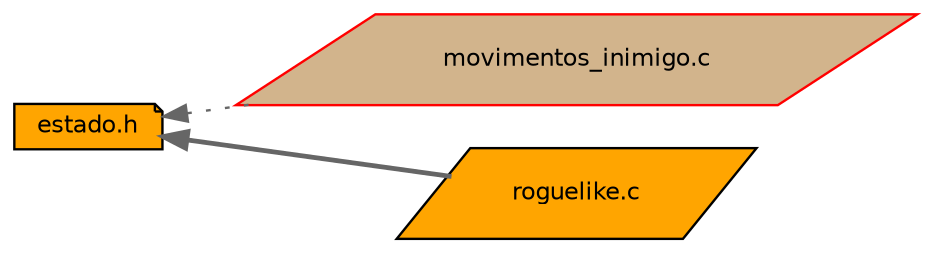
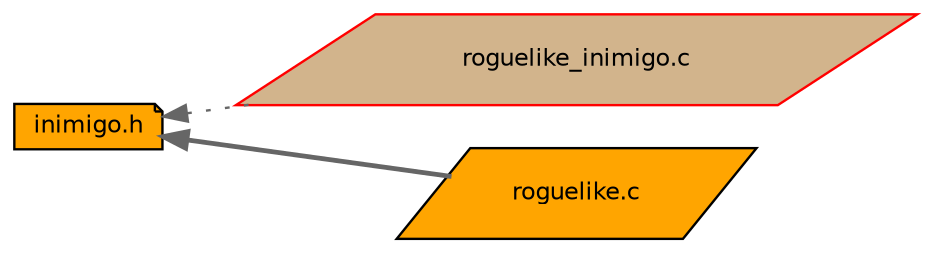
(577, 60) -> (577, 60)
(88, 127) -> (88, 127)
